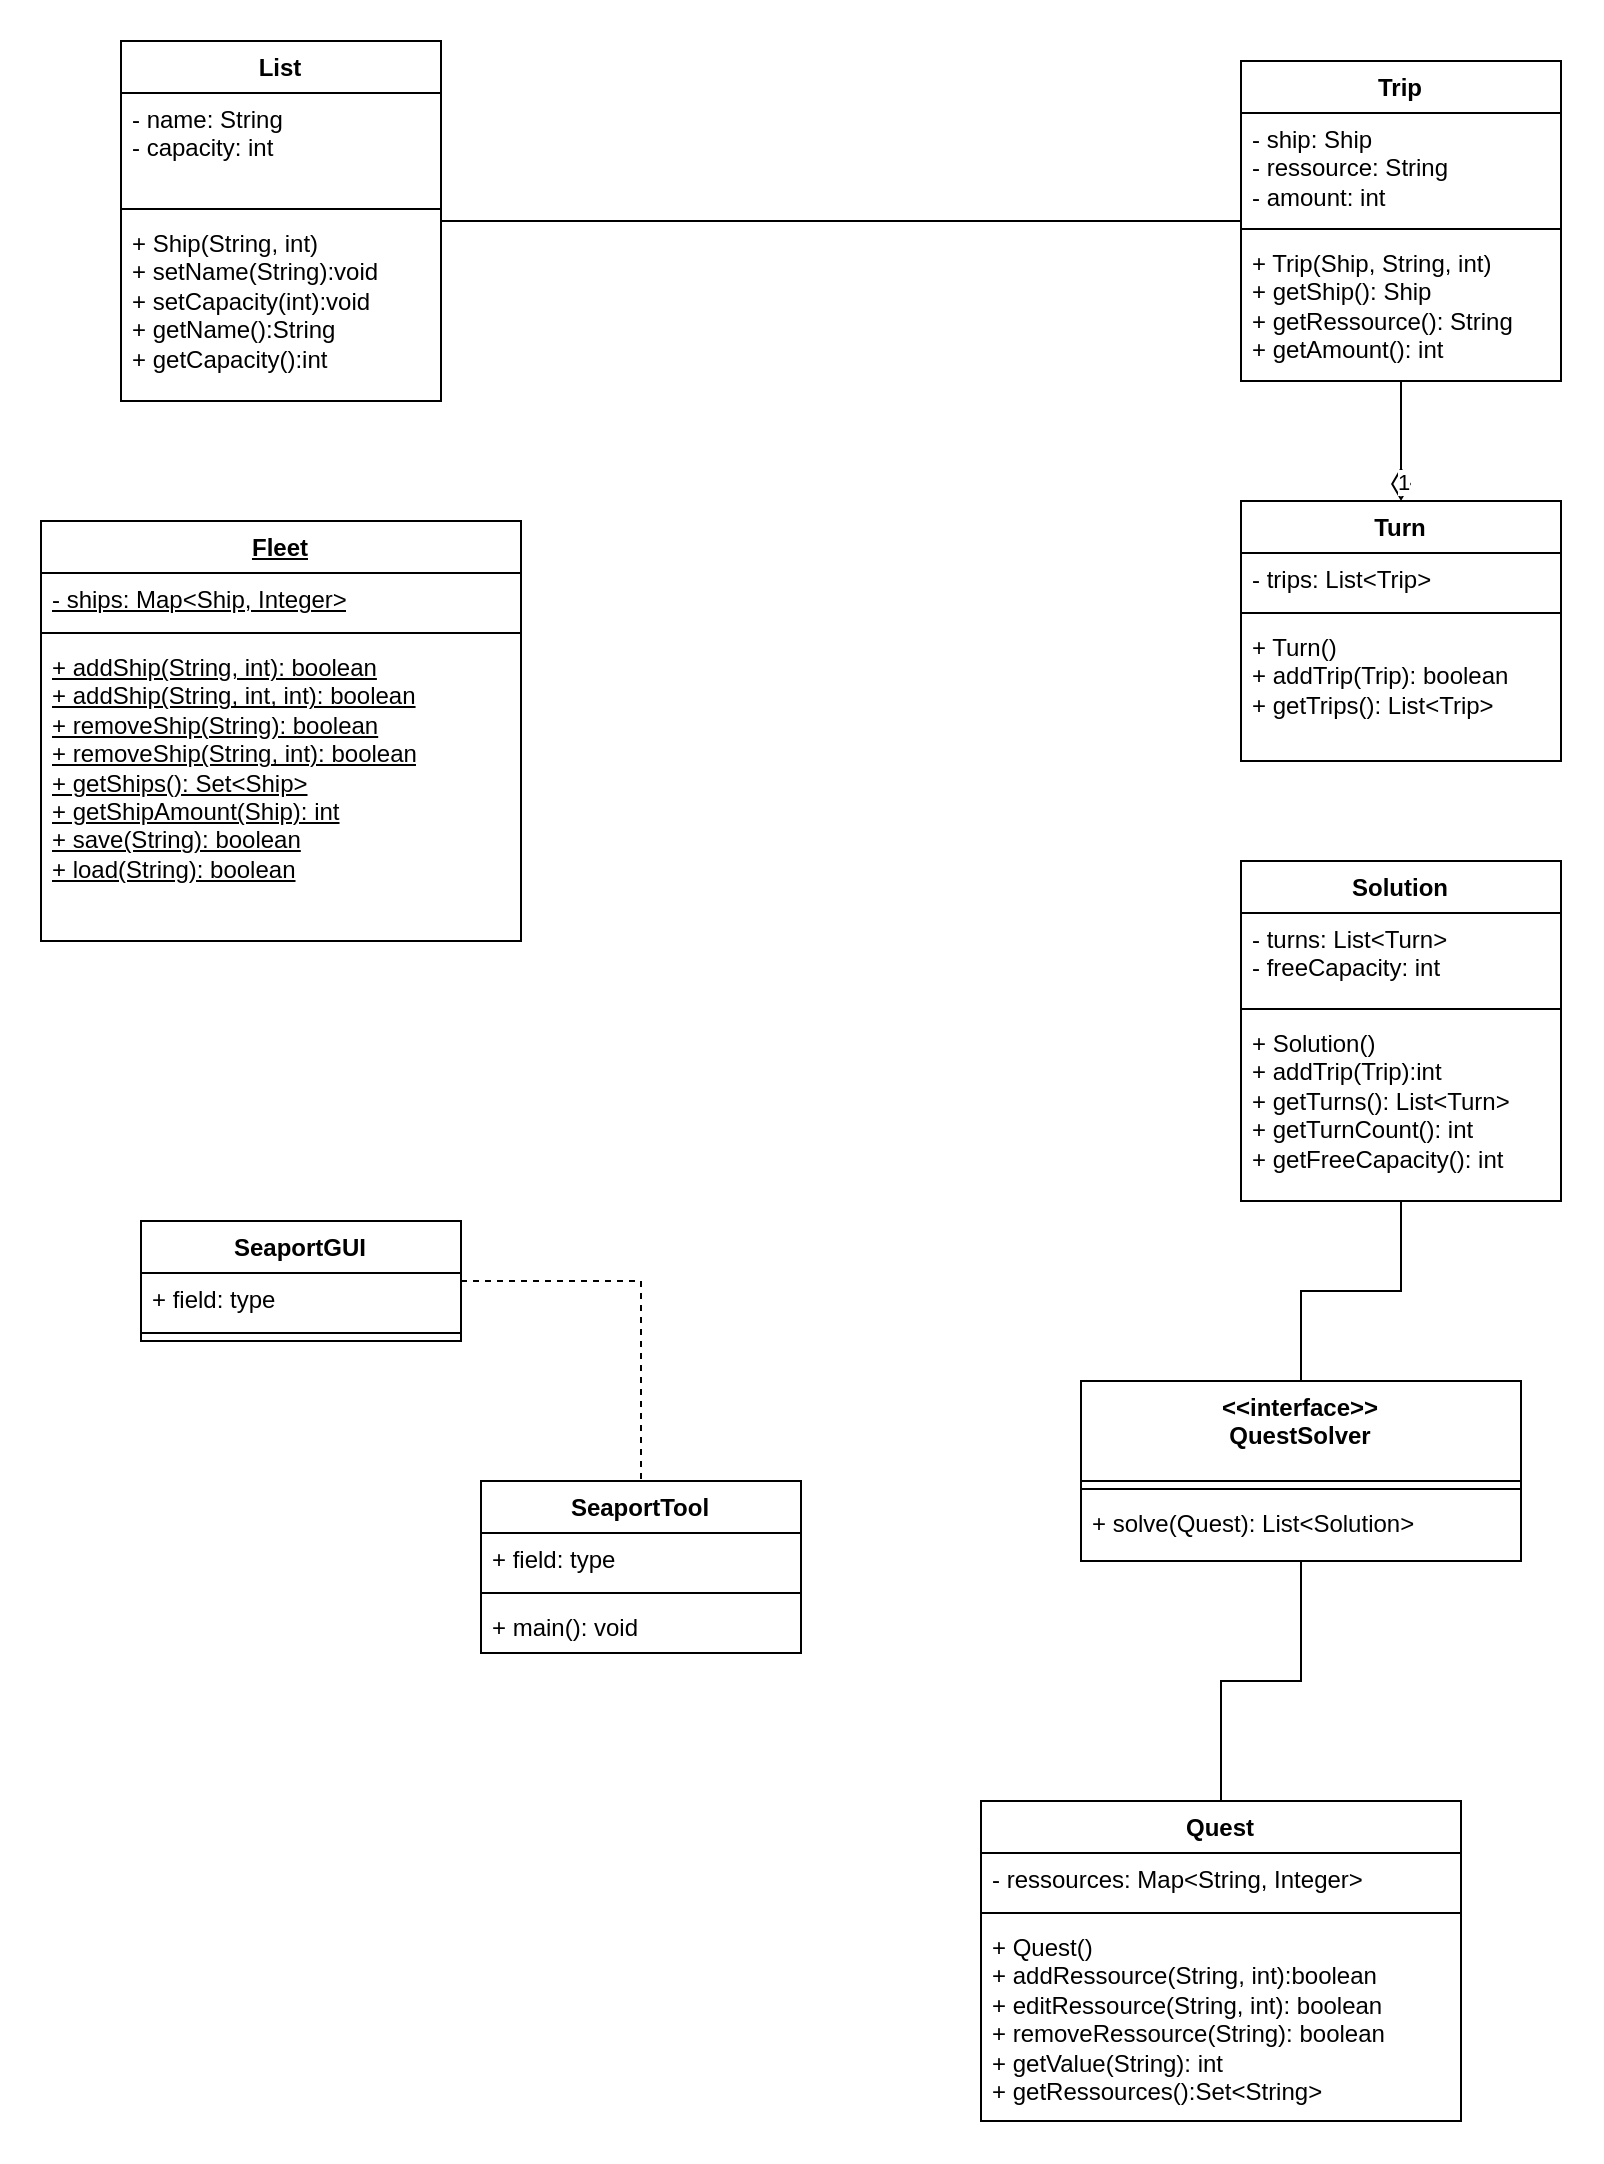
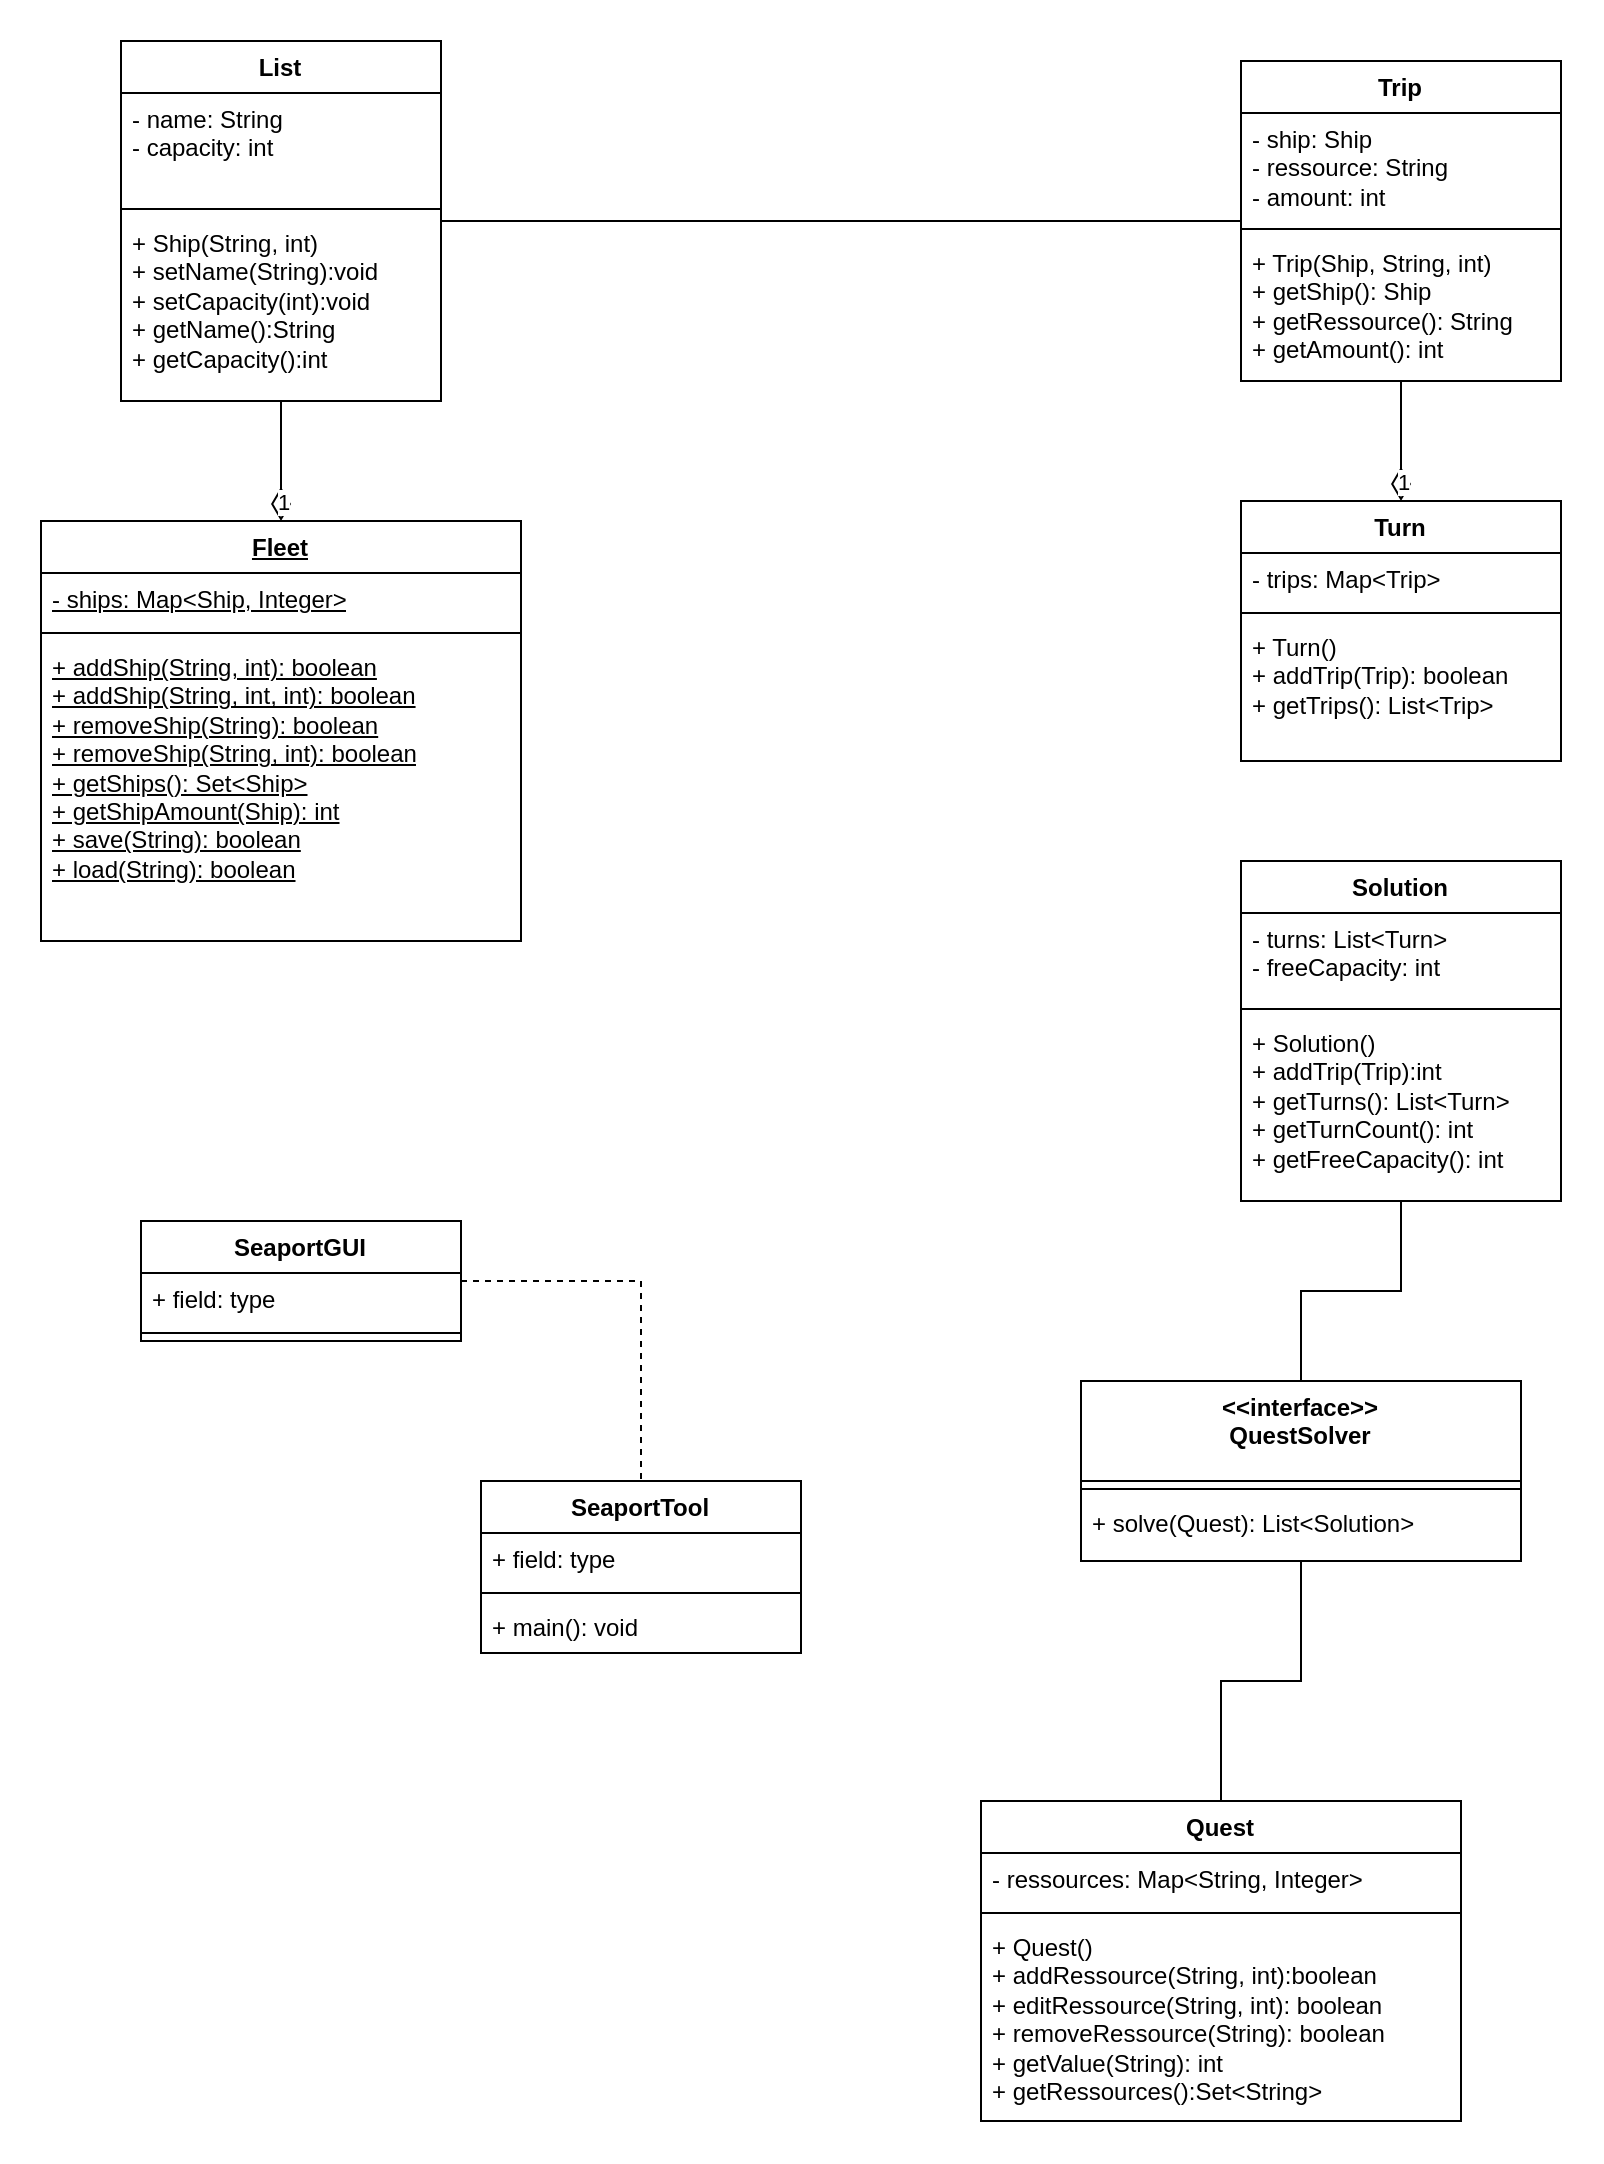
none -> (281, 447)
(1362, 581) -> (1358, 581)
